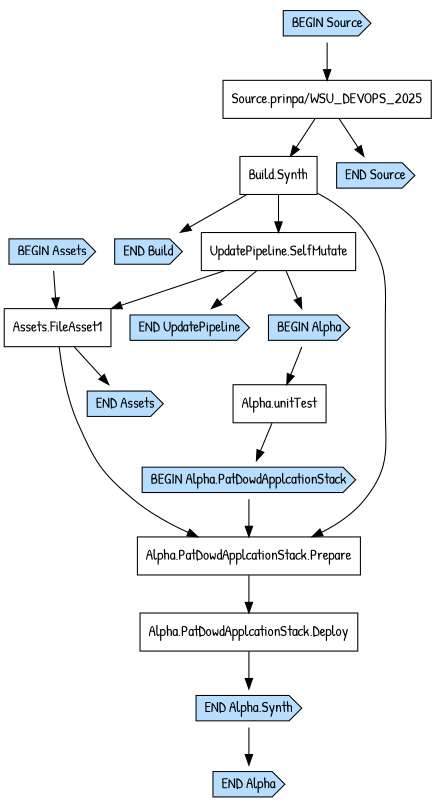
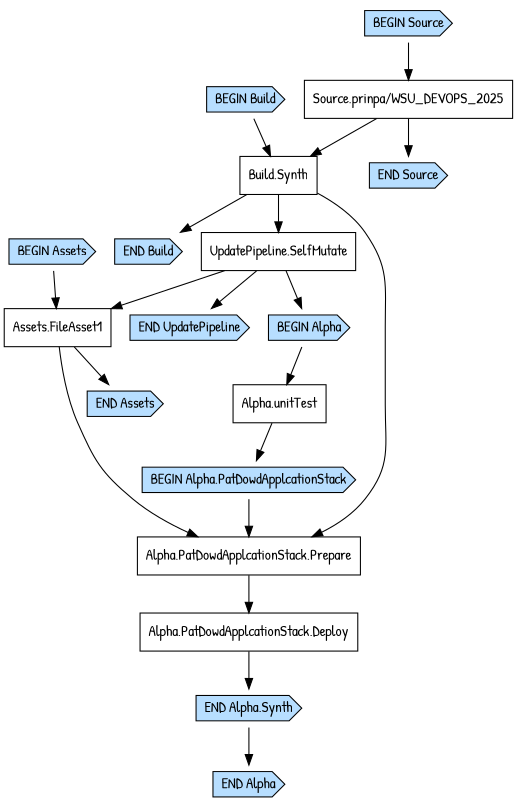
none -> (246, 99)
